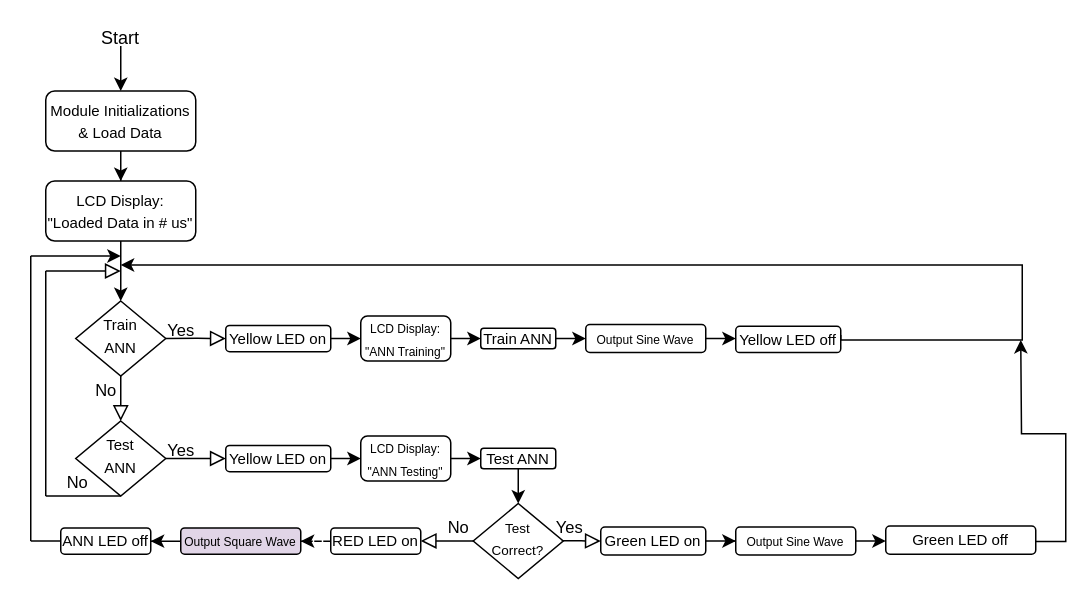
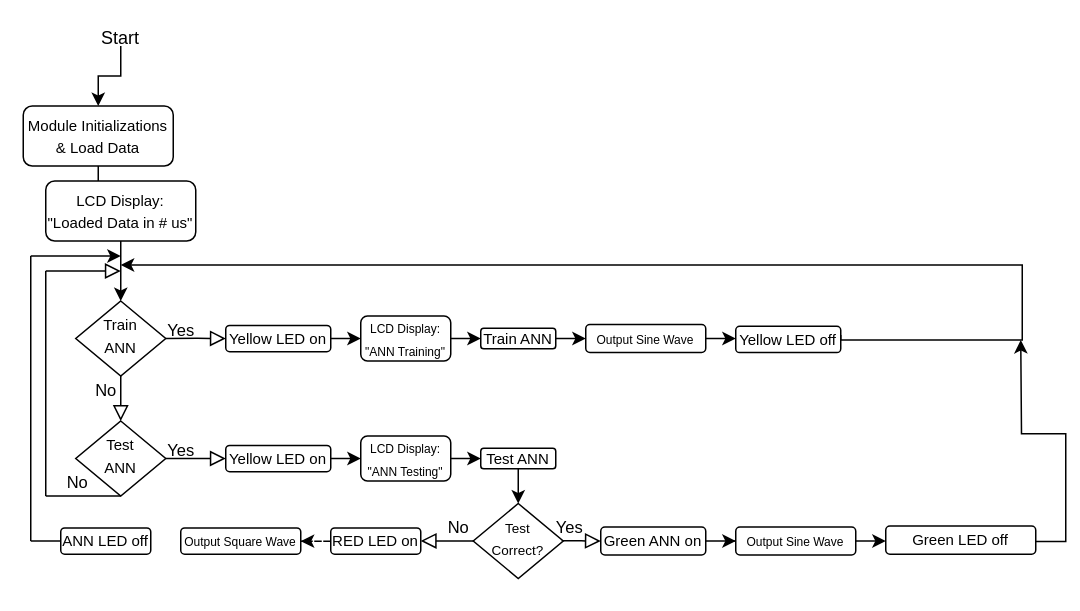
(121, 121) -> (98, 136)
(161, 541) -> none
(241, 541) -> (241, 541)
(653, 541) -> (653, 541)
